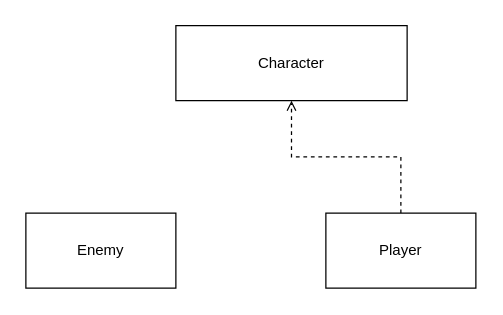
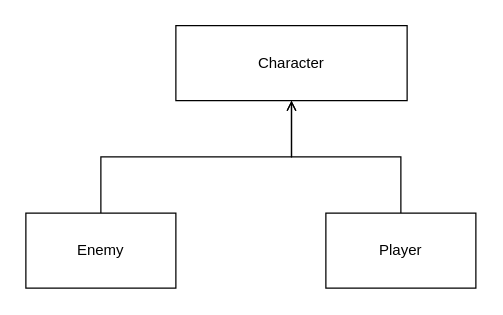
none -> (167, 157)
(374, 157) -> (374, 157)
